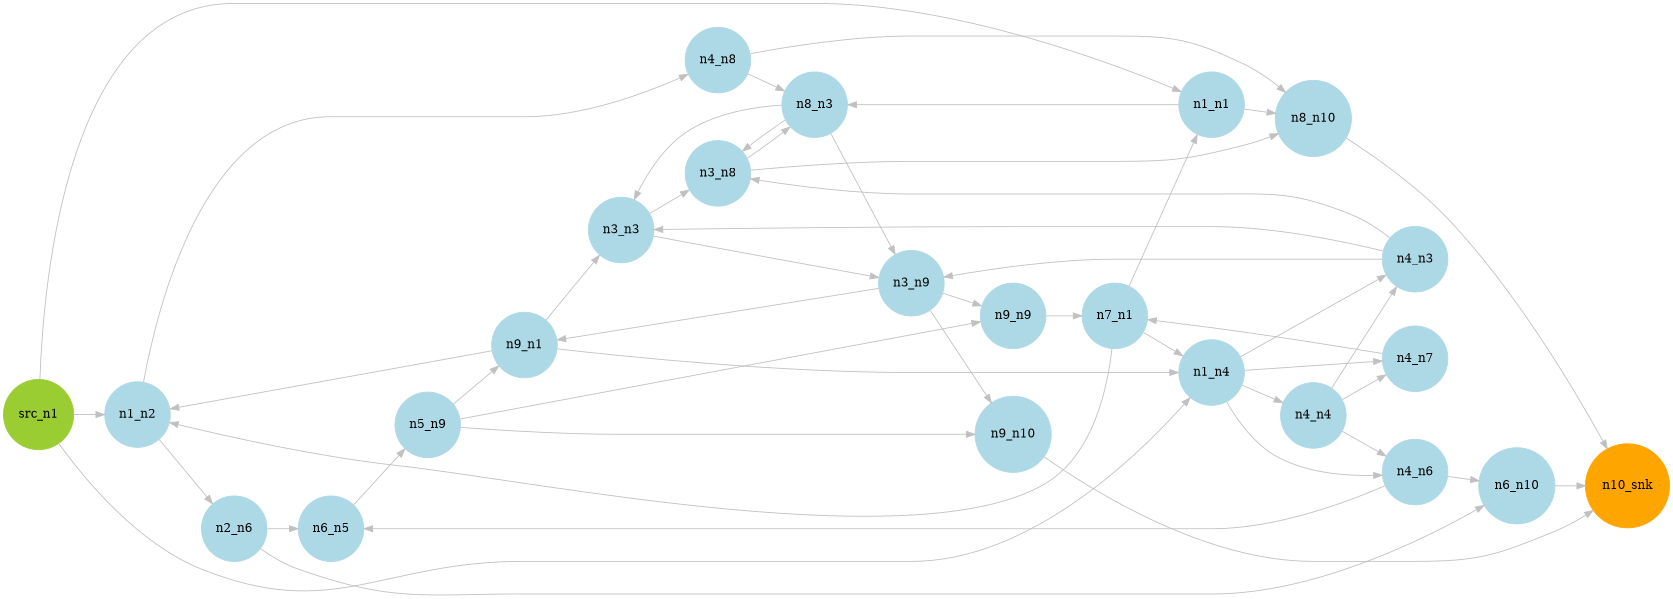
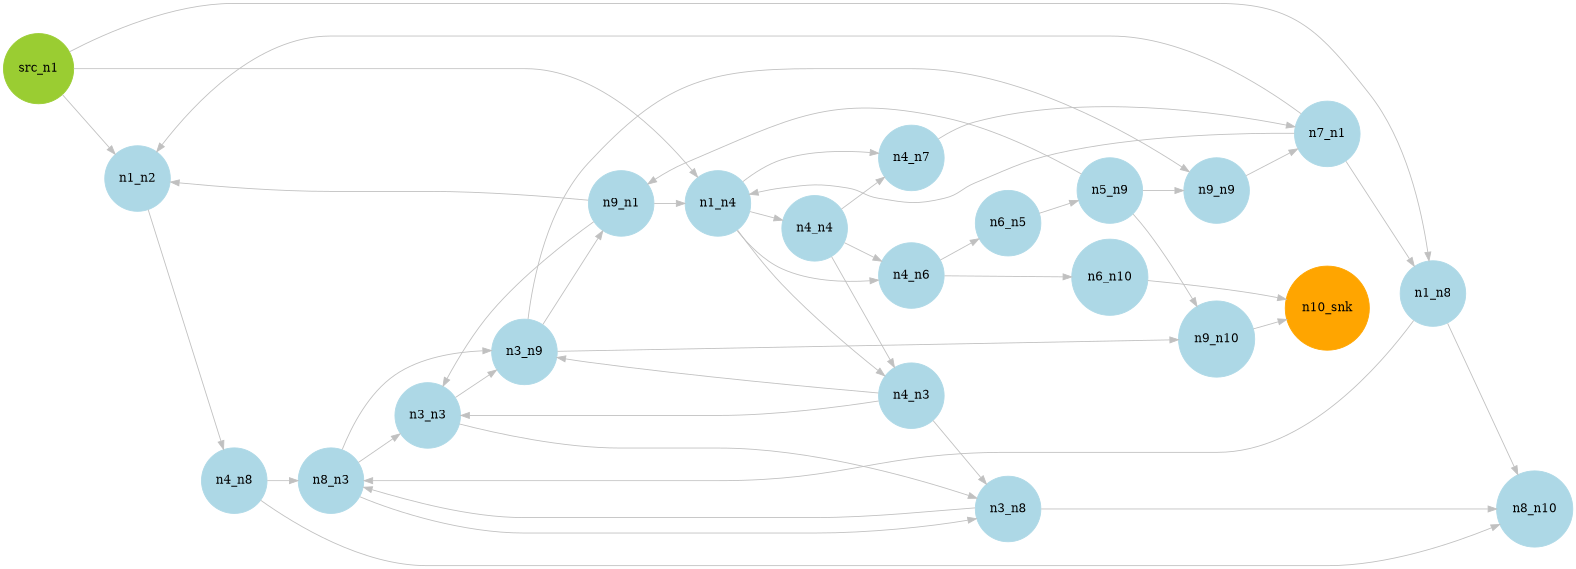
(1212, 105) -> (1433, 294)
(1494, 273) -> none
(234, 529) -> none
